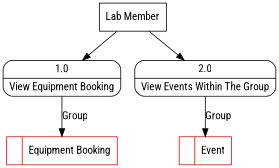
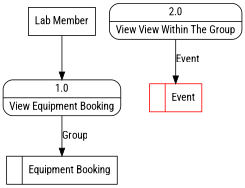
(164, 43) -> none
(205, 87) -> (176, 30)
(219, 116) -> (188, 60)
(62, 151) -> (62, 170)
